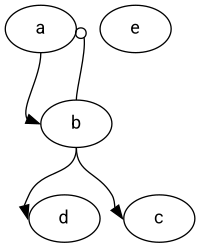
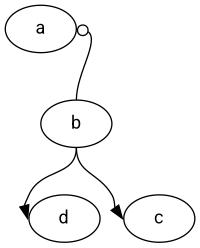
(136, 29) -> none
(33, 86) -> none
